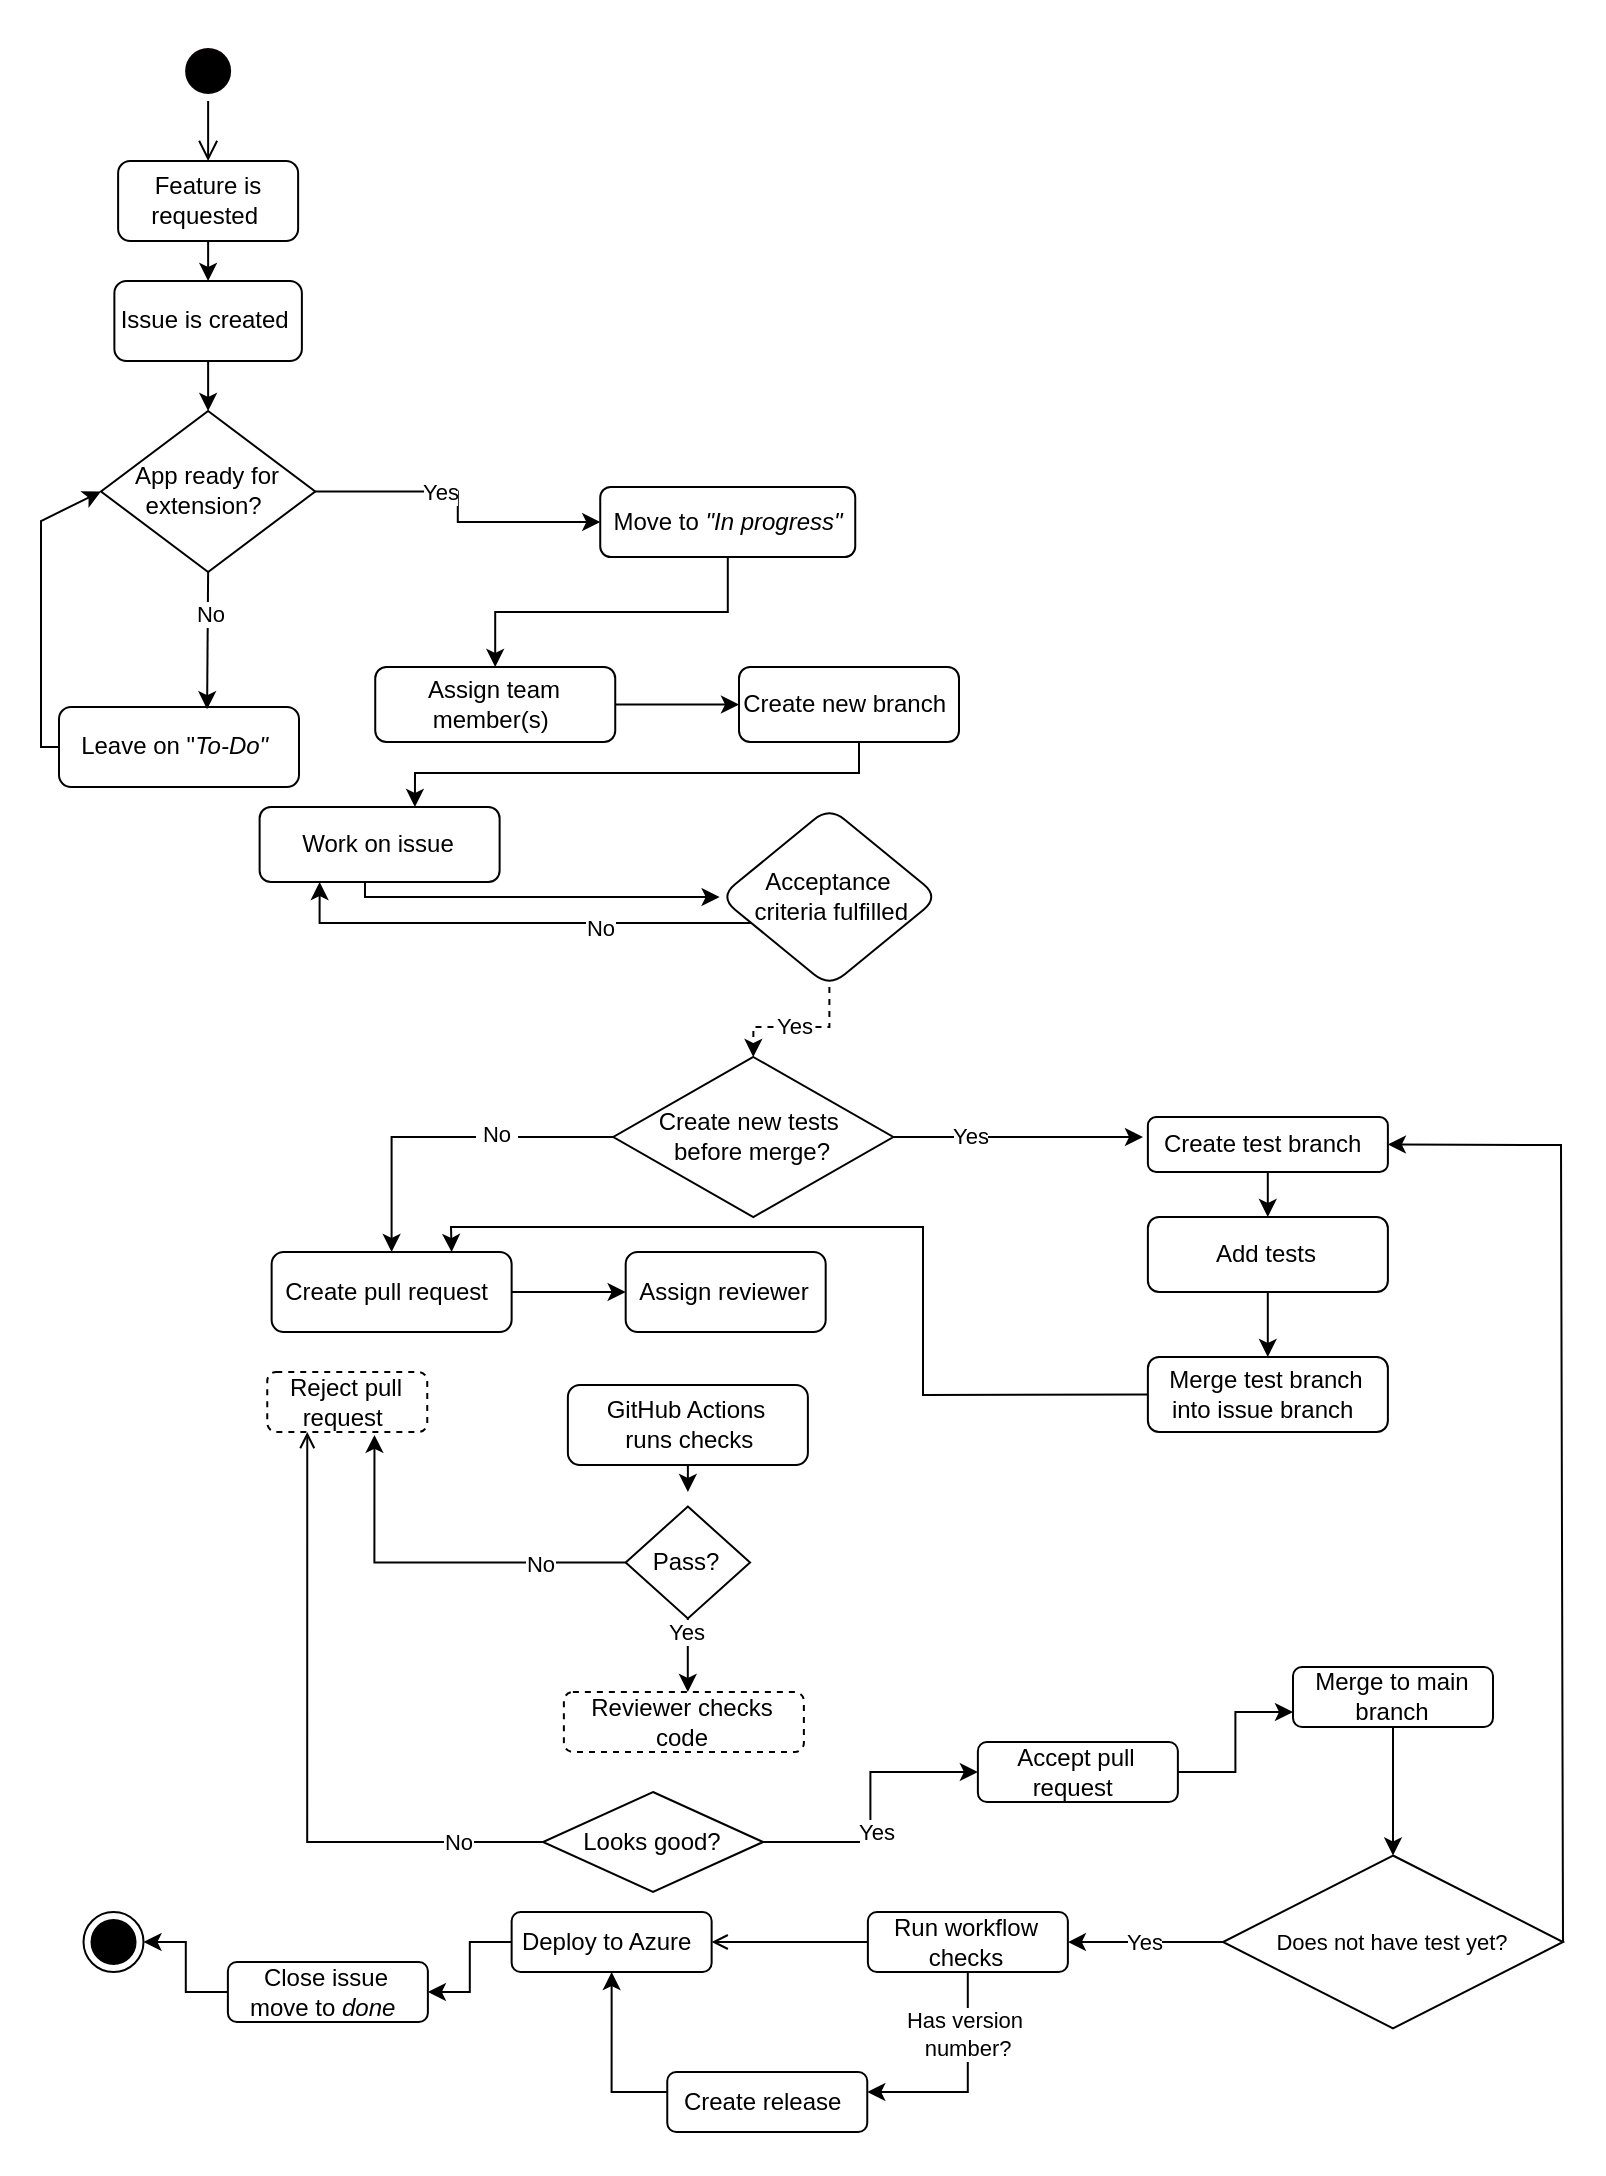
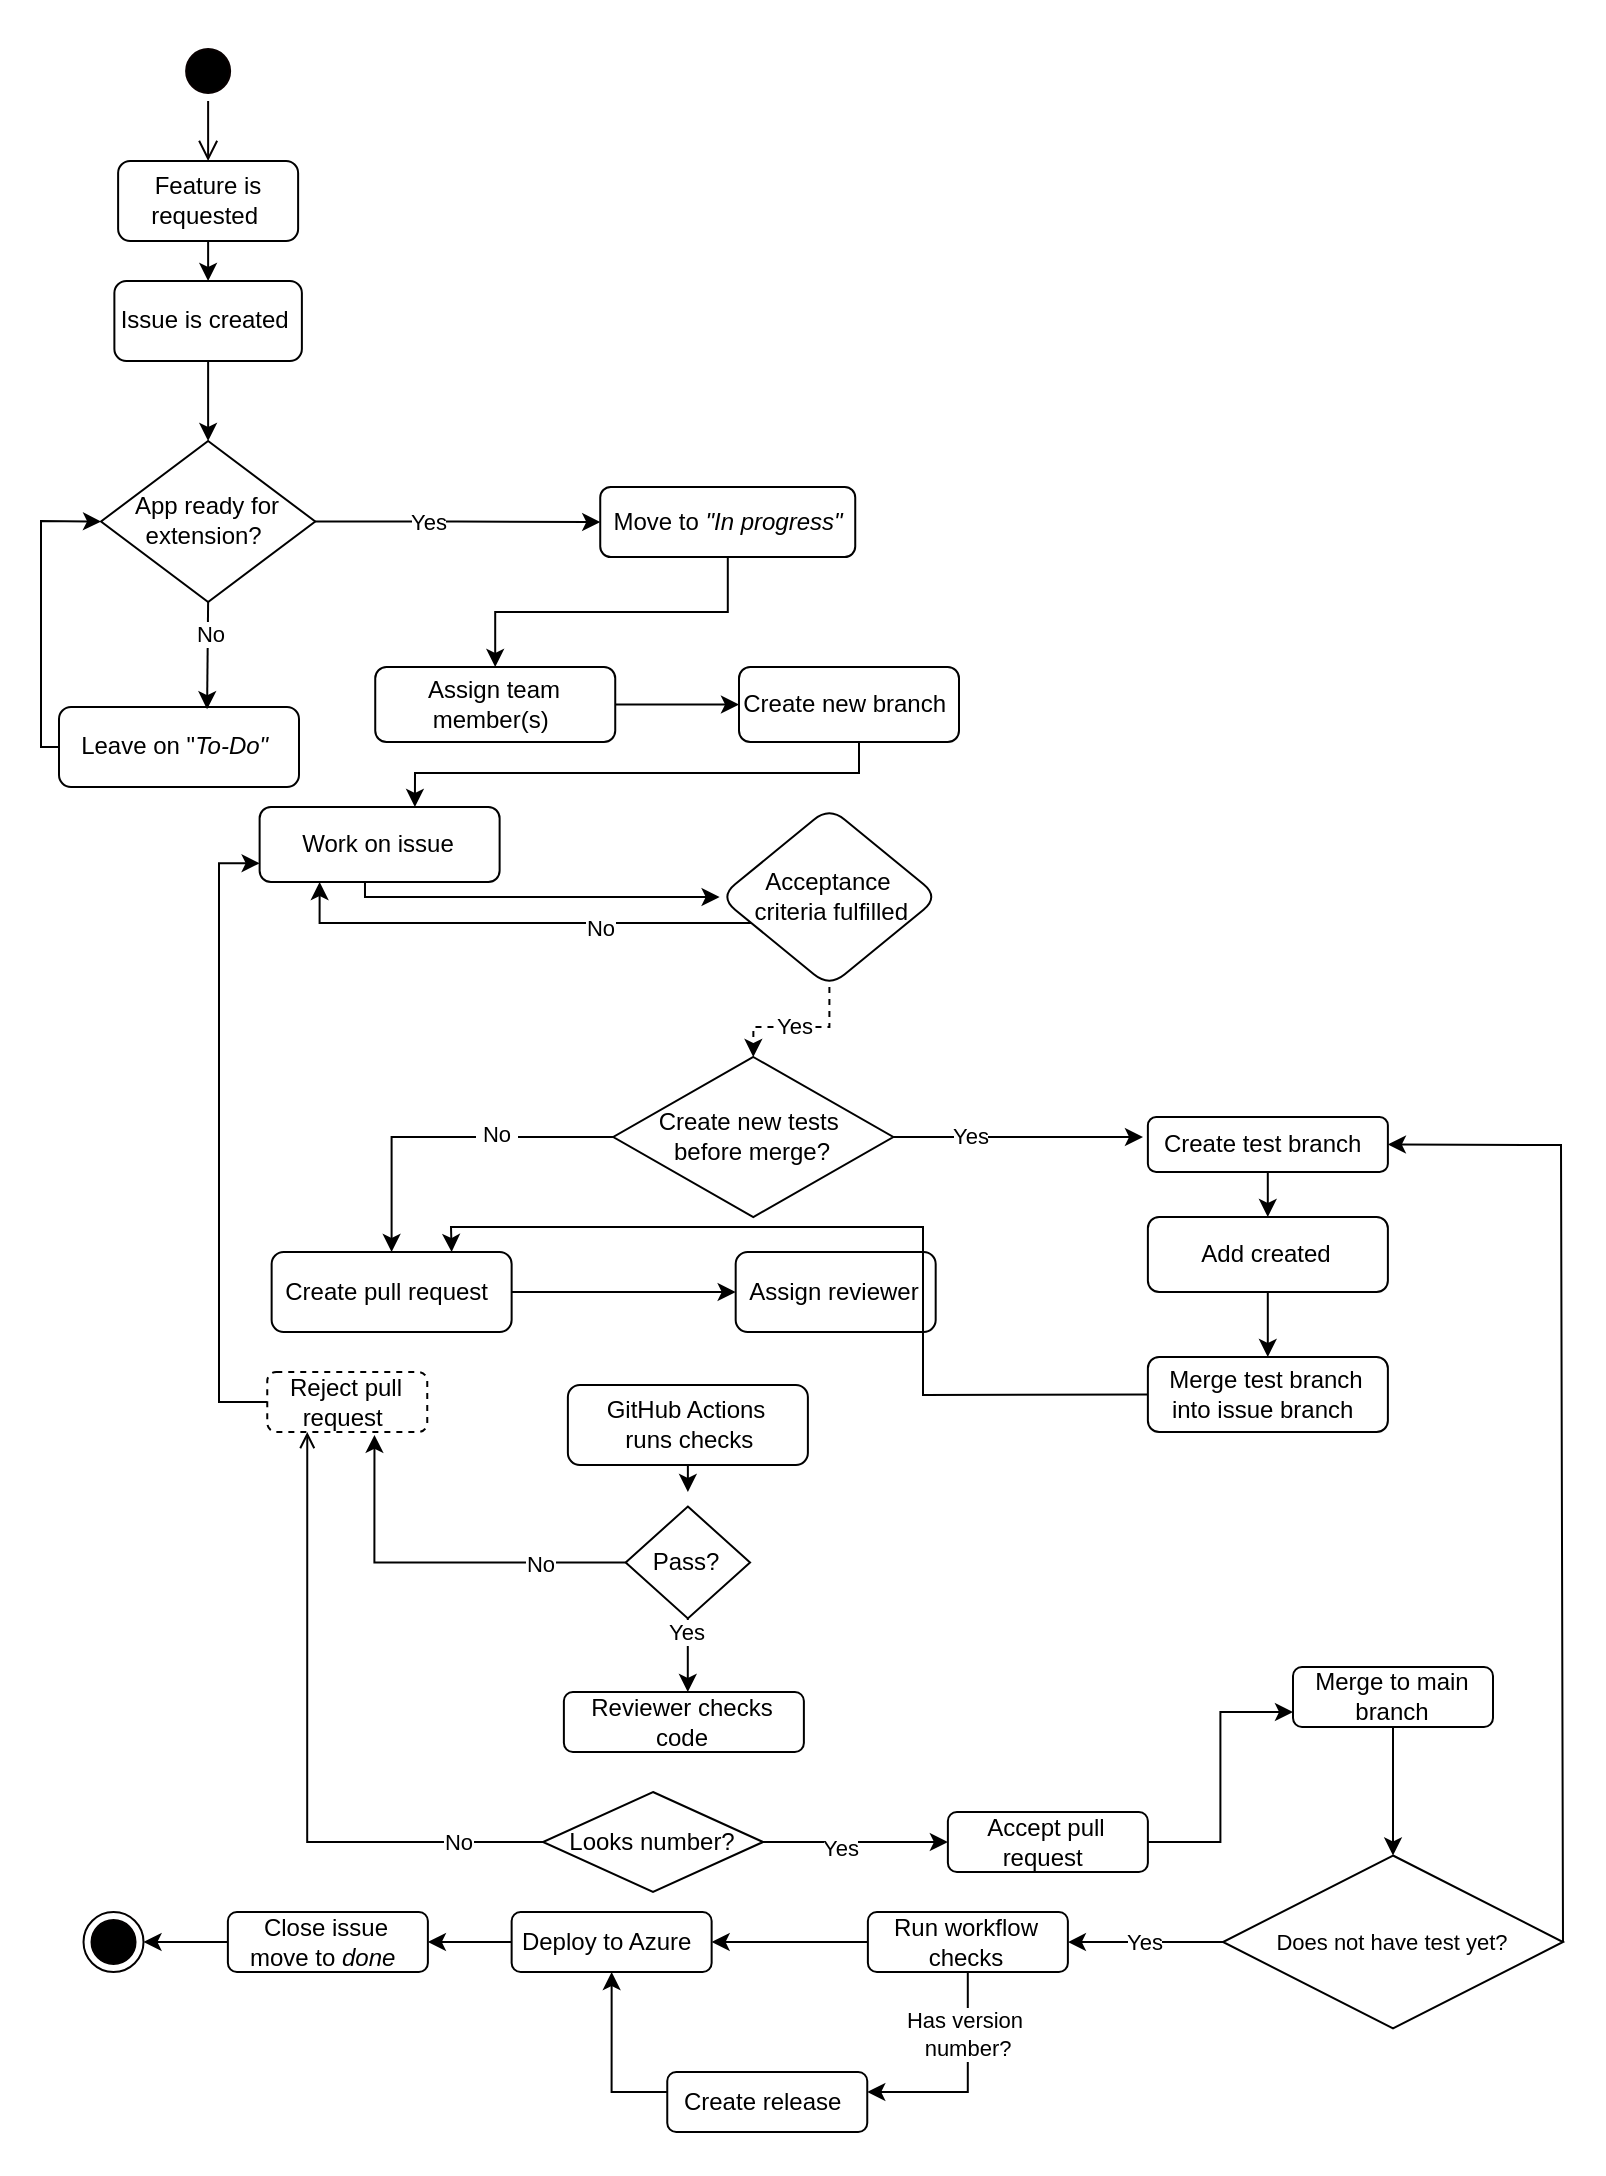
(208, 492) -> (208, 522)
none -> (219, 1144)
(1267, 1255) -> (1267, 1255)
(726, 1292) -> (836, 1292)
(684, 1722) -> (684, 1722)
(1078, 1772) -> (1048, 1842)
(653, 1843) -> (653, 1843)
(723, 1942) -> (726, 1942)
(328, 1992) -> (328, 1942)
